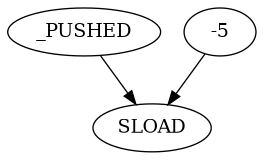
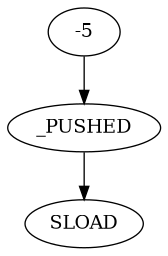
(191, 74) -> (84, 73)
